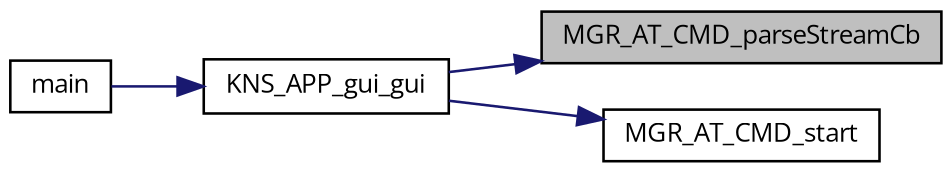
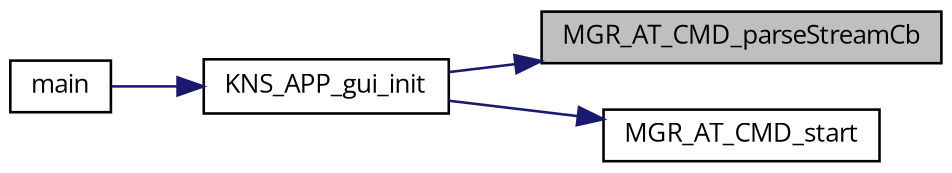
(326, 86) -> (326, 86)
